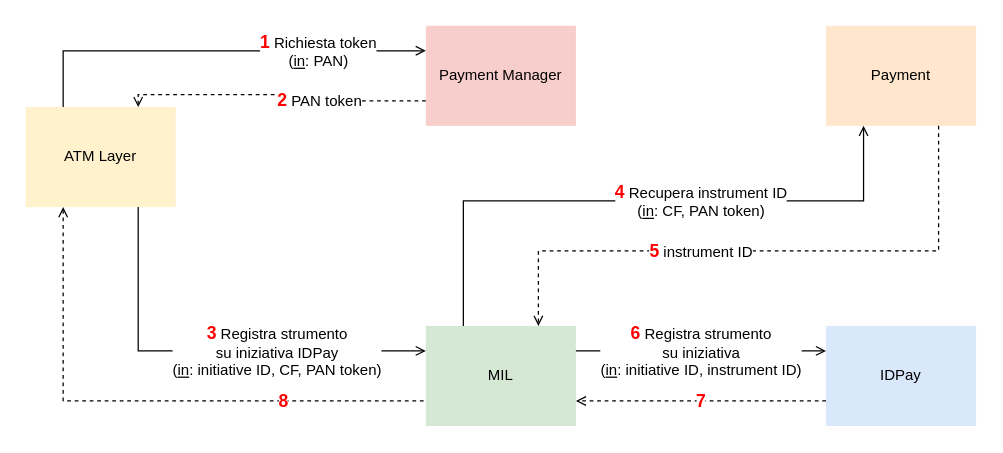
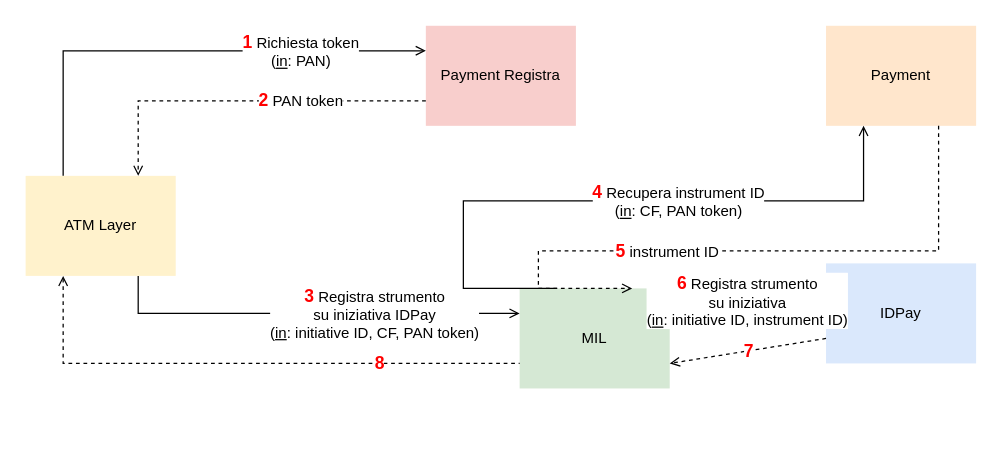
(501, 76) -> (501, 76)
(101, 157) -> (101, 226)
(501, 376) -> (594, 338)
(901, 376) -> (901, 313)
